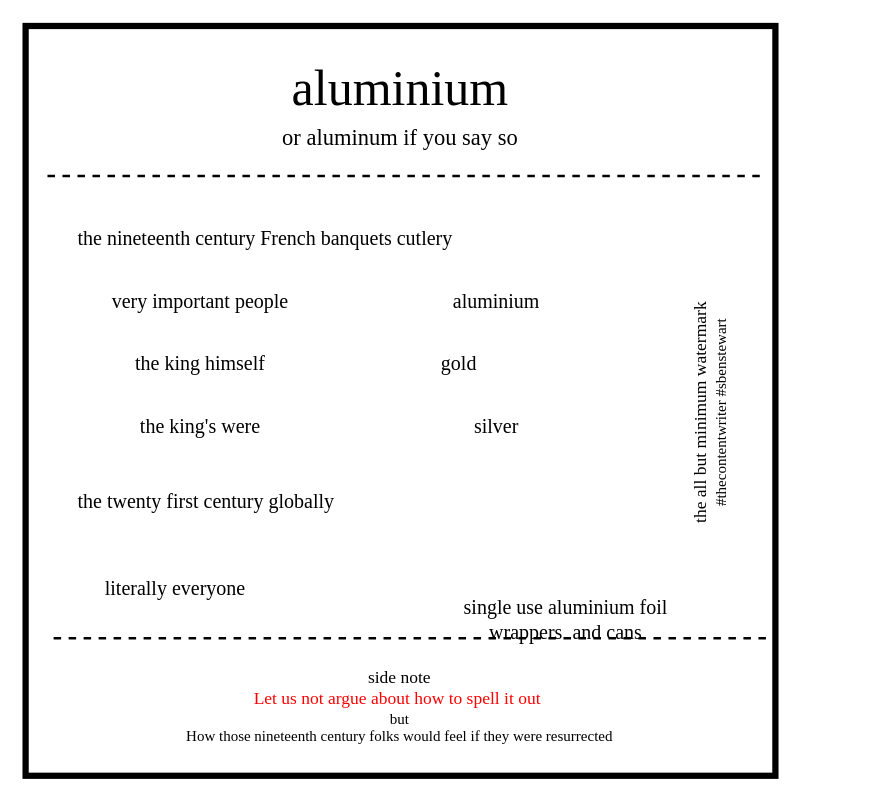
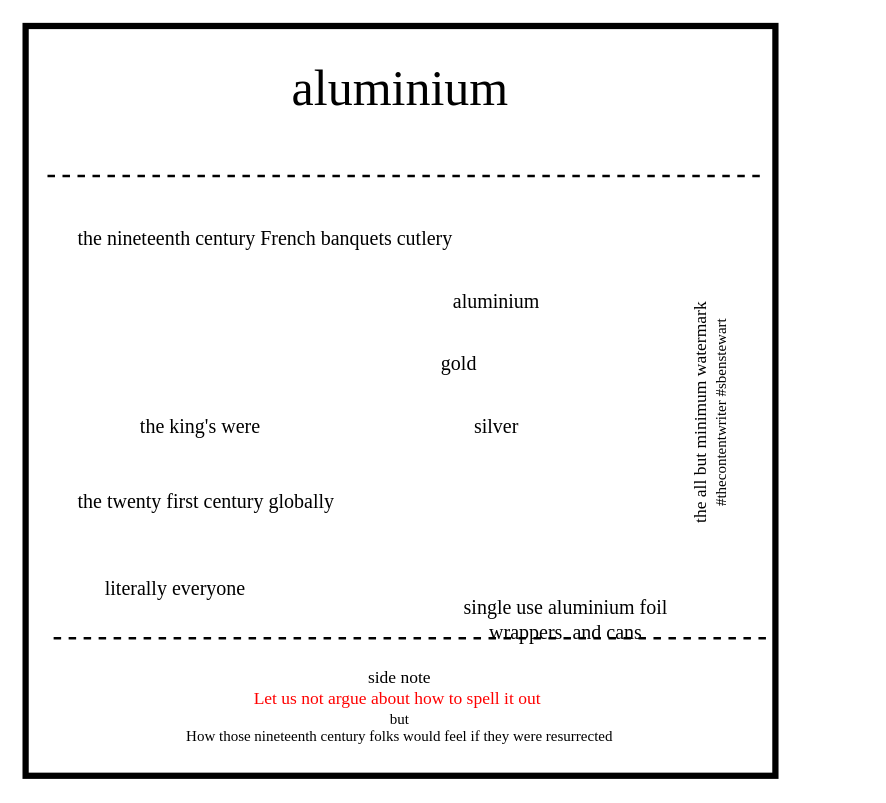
(401, 138) -> none
(201, 301) -> none
(201, 363) -> none
